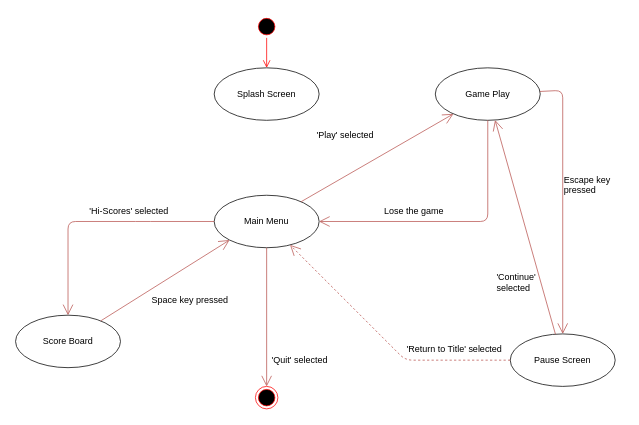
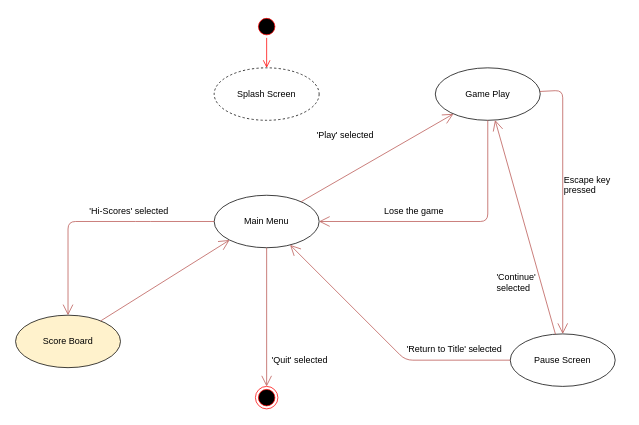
(267, 94) -> (267, 94)
(195, 300) -> none
(384, 339) -> (384, 339)
(68, 342) -> (68, 342)
